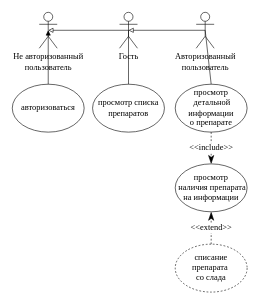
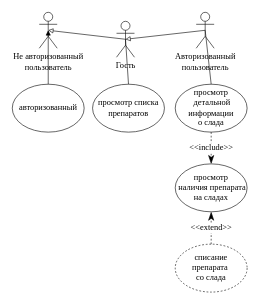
(129, 30) -> (126, 39)
(48, 108) -> (48, 108)
(212, 108) -> (212, 108)
(212, 188) -> (212, 188)
